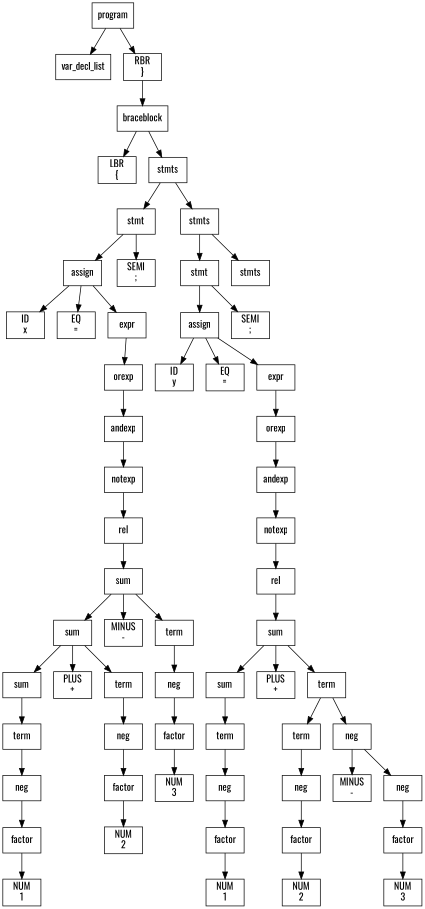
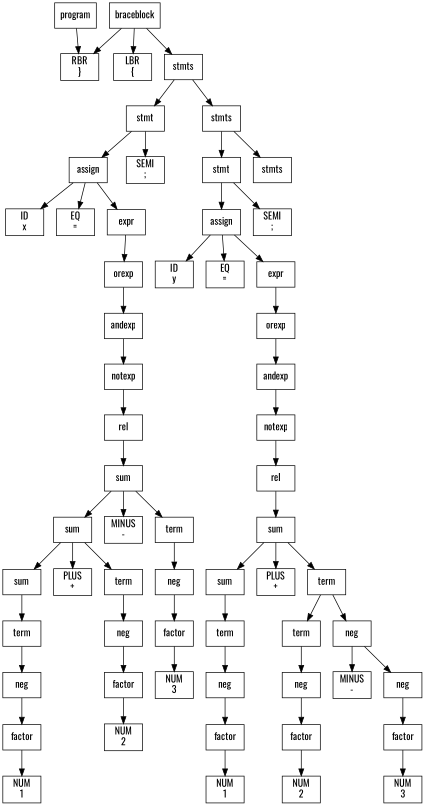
(83, 67) -> none
(143, 90) -> (110, 39)
